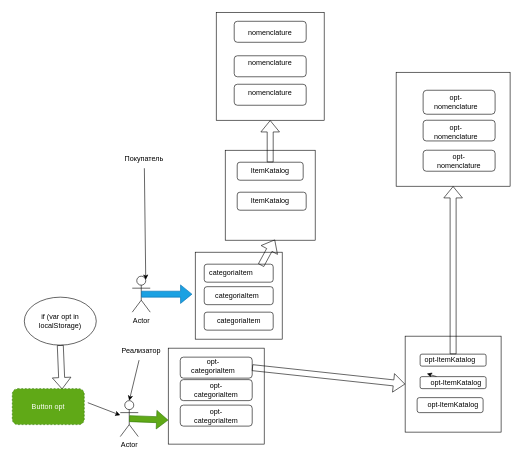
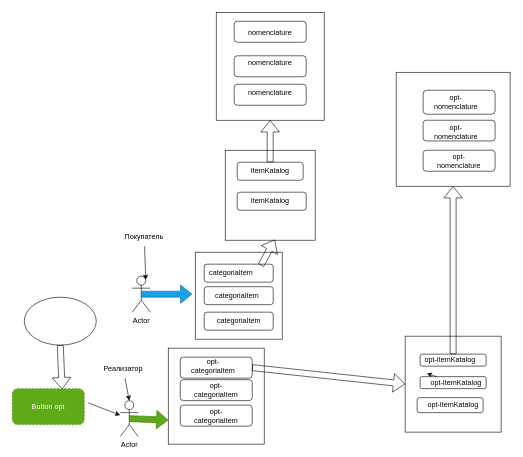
(144, 159) -> (144, 237)
(60, 321) -> none
(141, 351) -> (123, 369)
